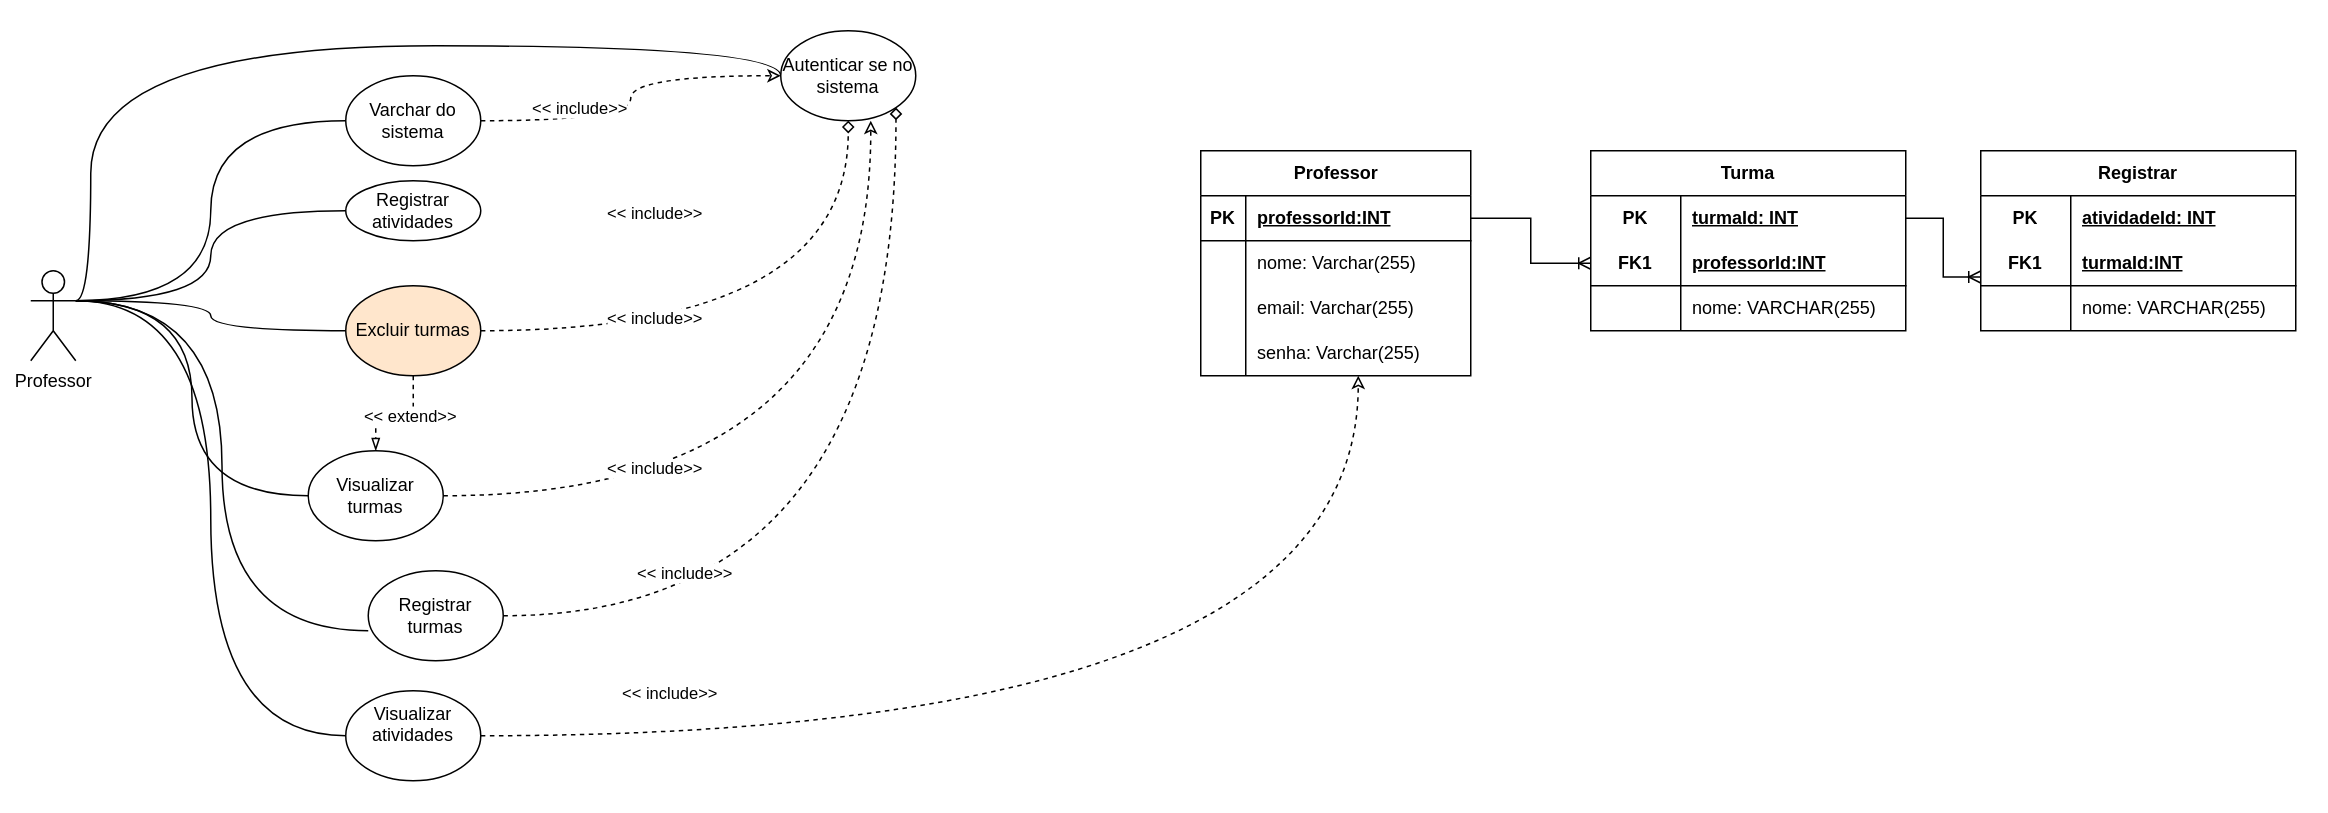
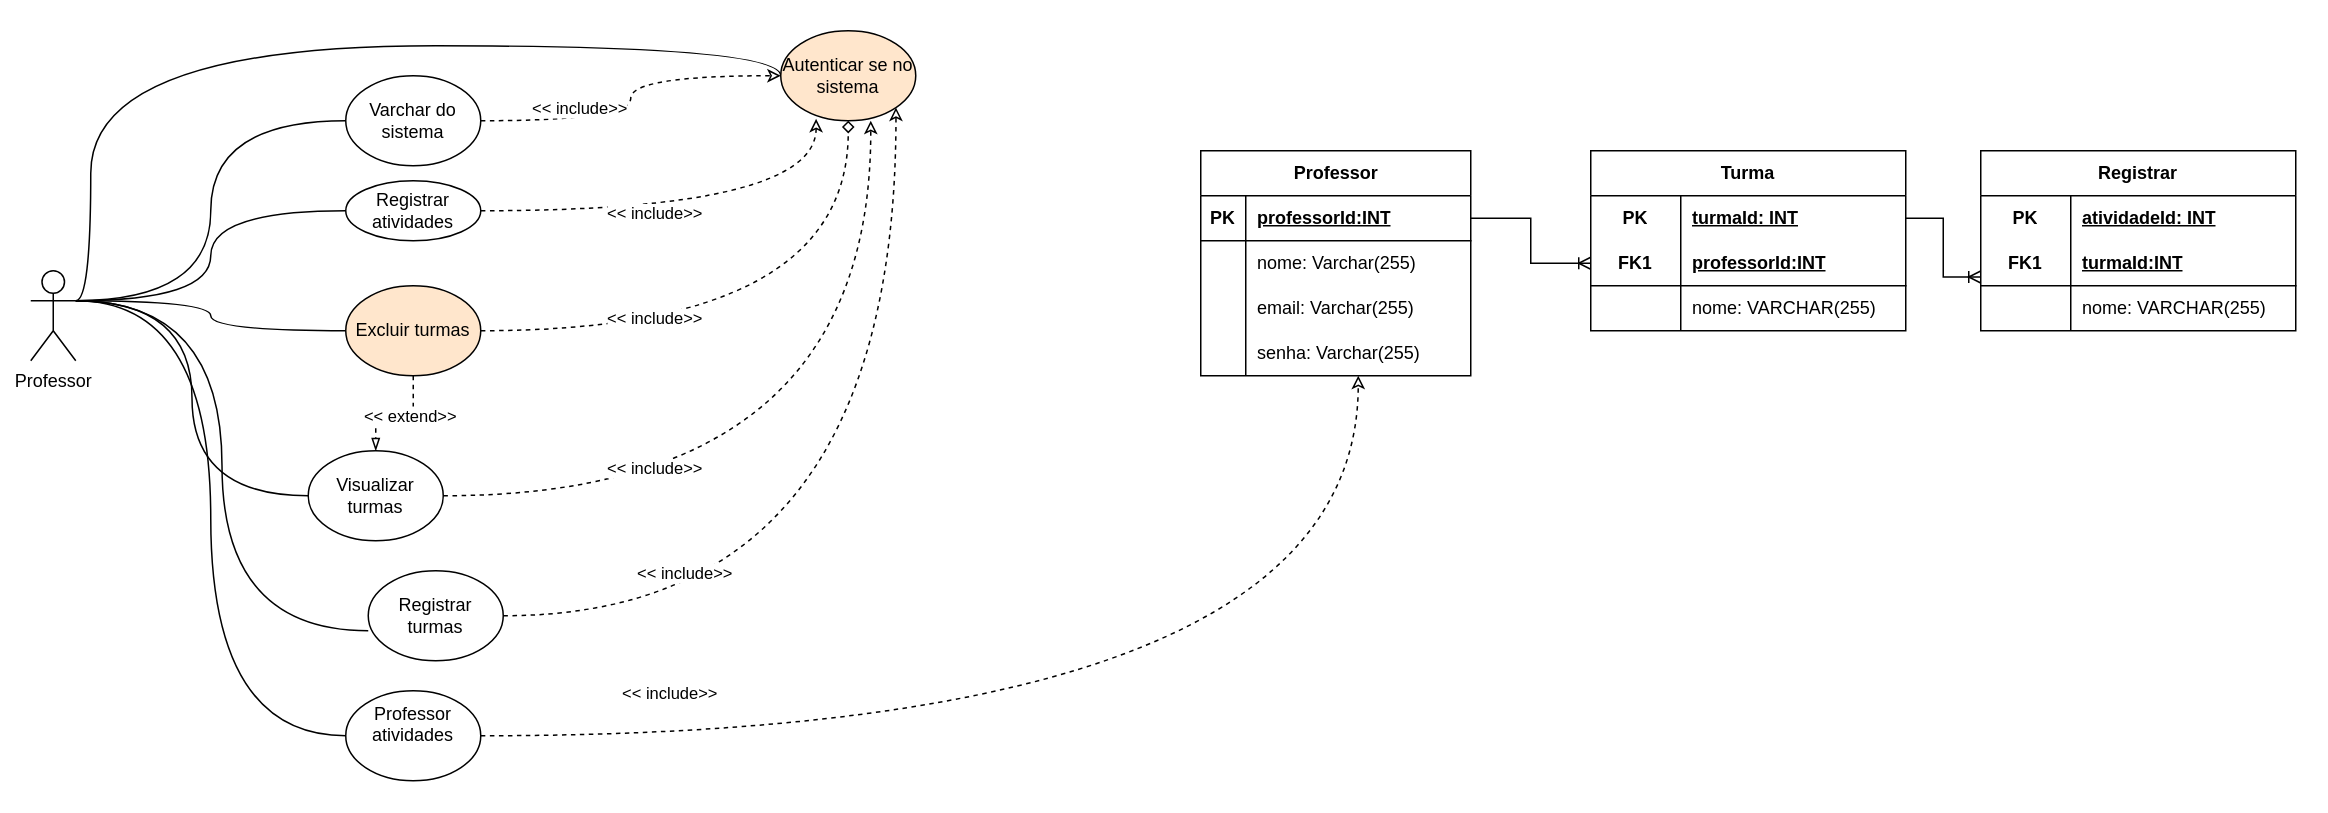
(848, 76) -> (848, 76)
(896, 120) -> (896, 119)
none -> (740, 188)
(413, 736) -> (413, 736)
